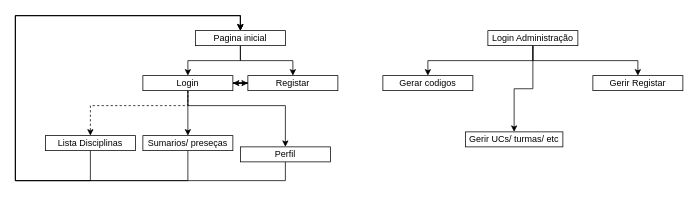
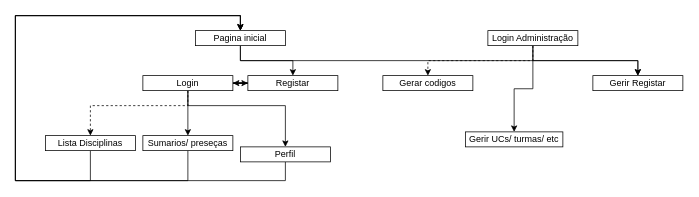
(208, 60) -> (360, 60)
(428, 67) -> (428, 67)
